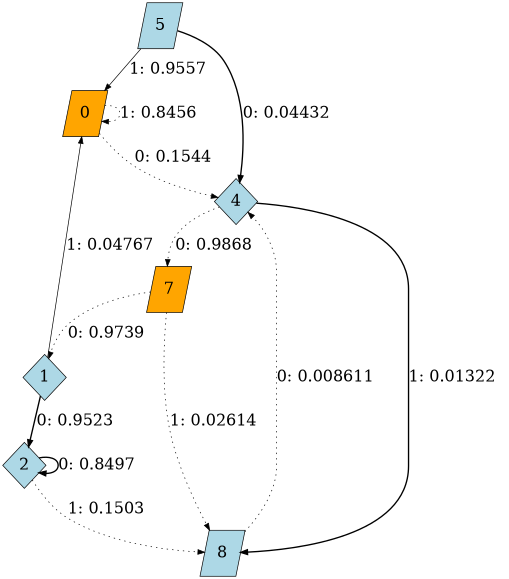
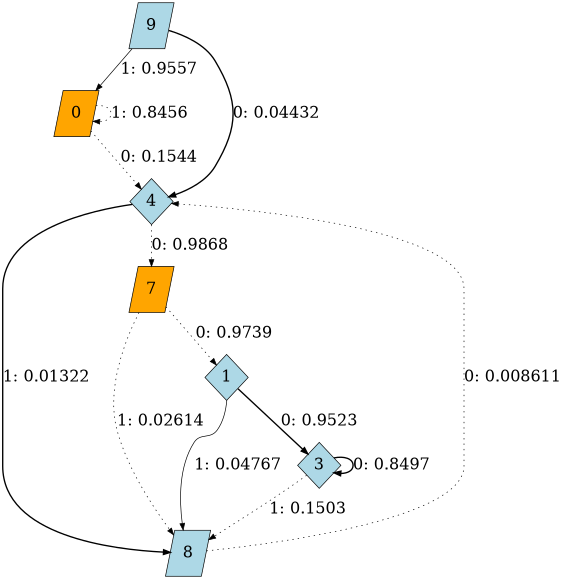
(160, 26) -> (152, 26)
(64, 251) -> (188, 453)
(24, 465) -> (319, 465)
